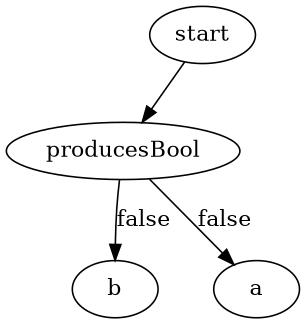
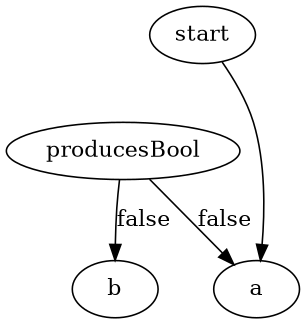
(168, 86) -> (260, 149)
